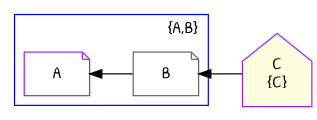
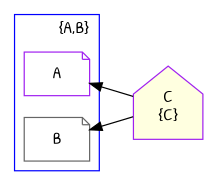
(117, 74) -> (117, 92)
